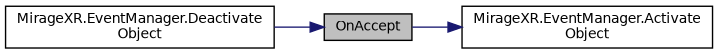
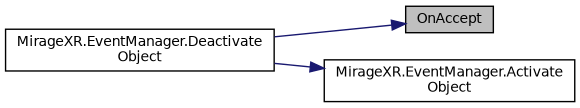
(430, 27) -> (292, 65)
